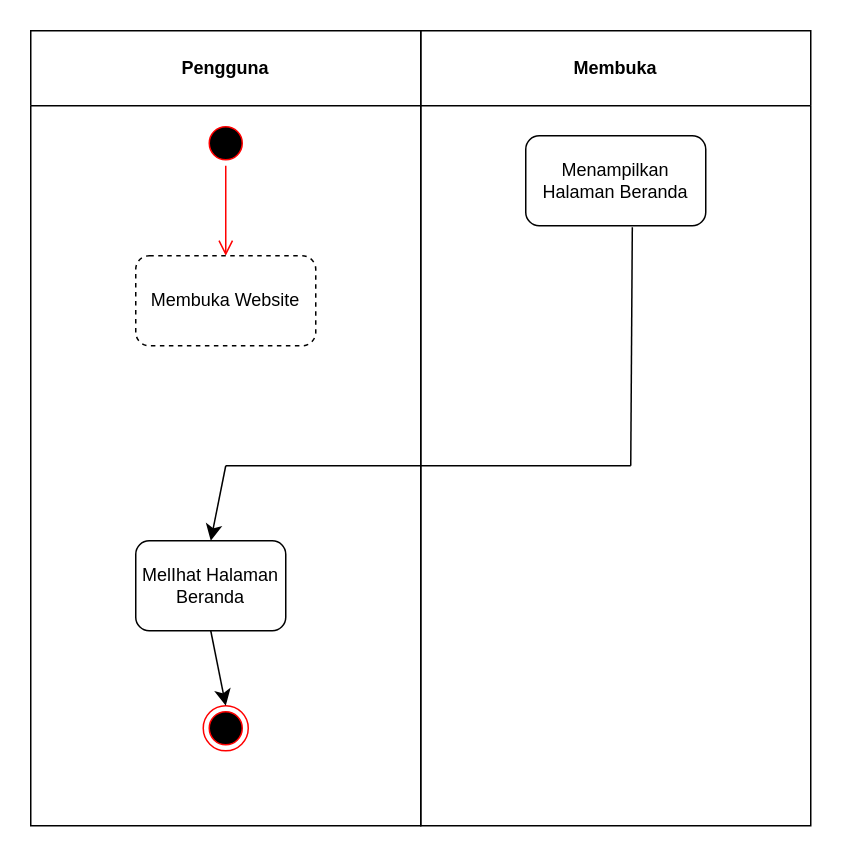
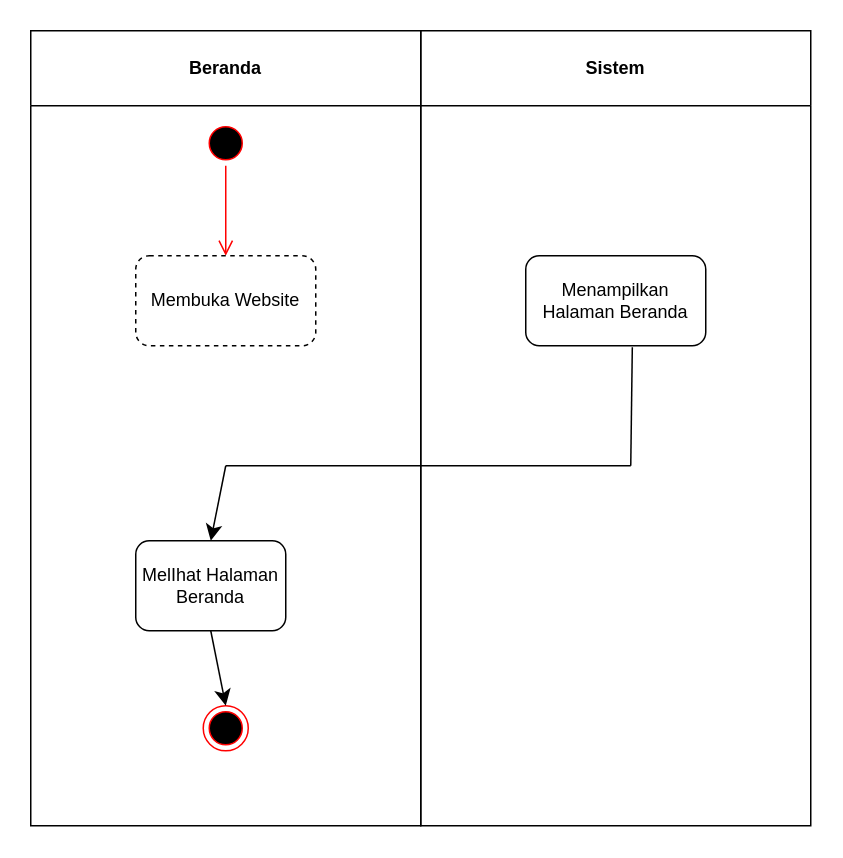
(226, 68) -> (226, 68)
(616, 68) -> (616, 68)
(616, 181) -> (616, 301)
